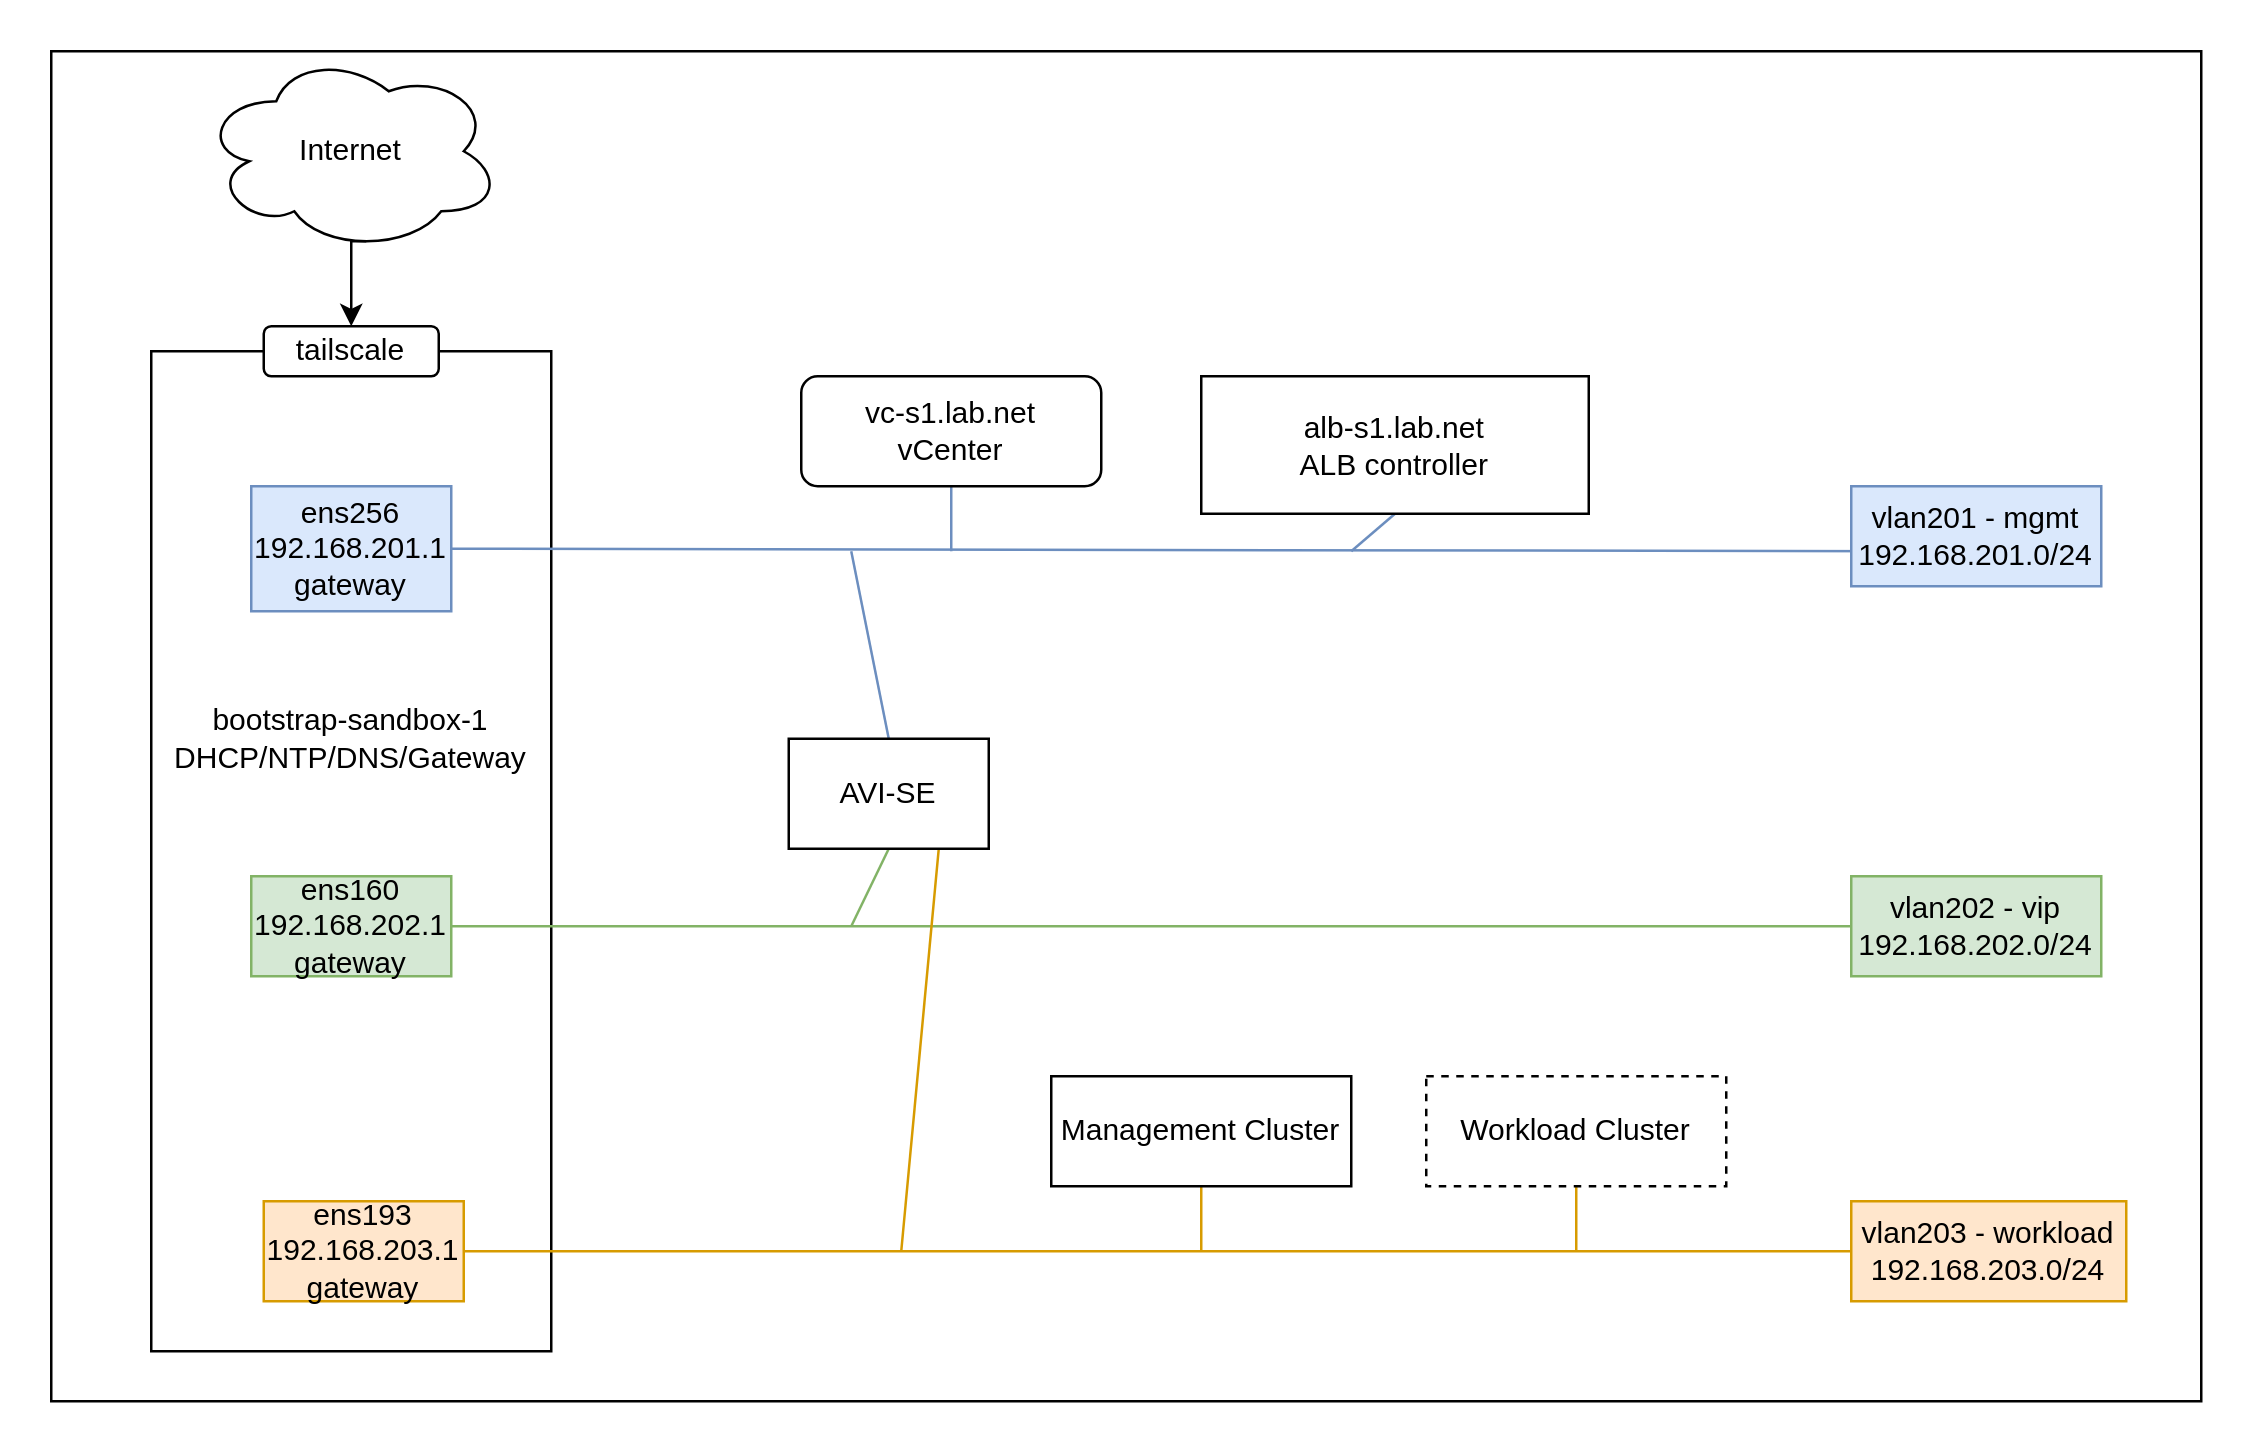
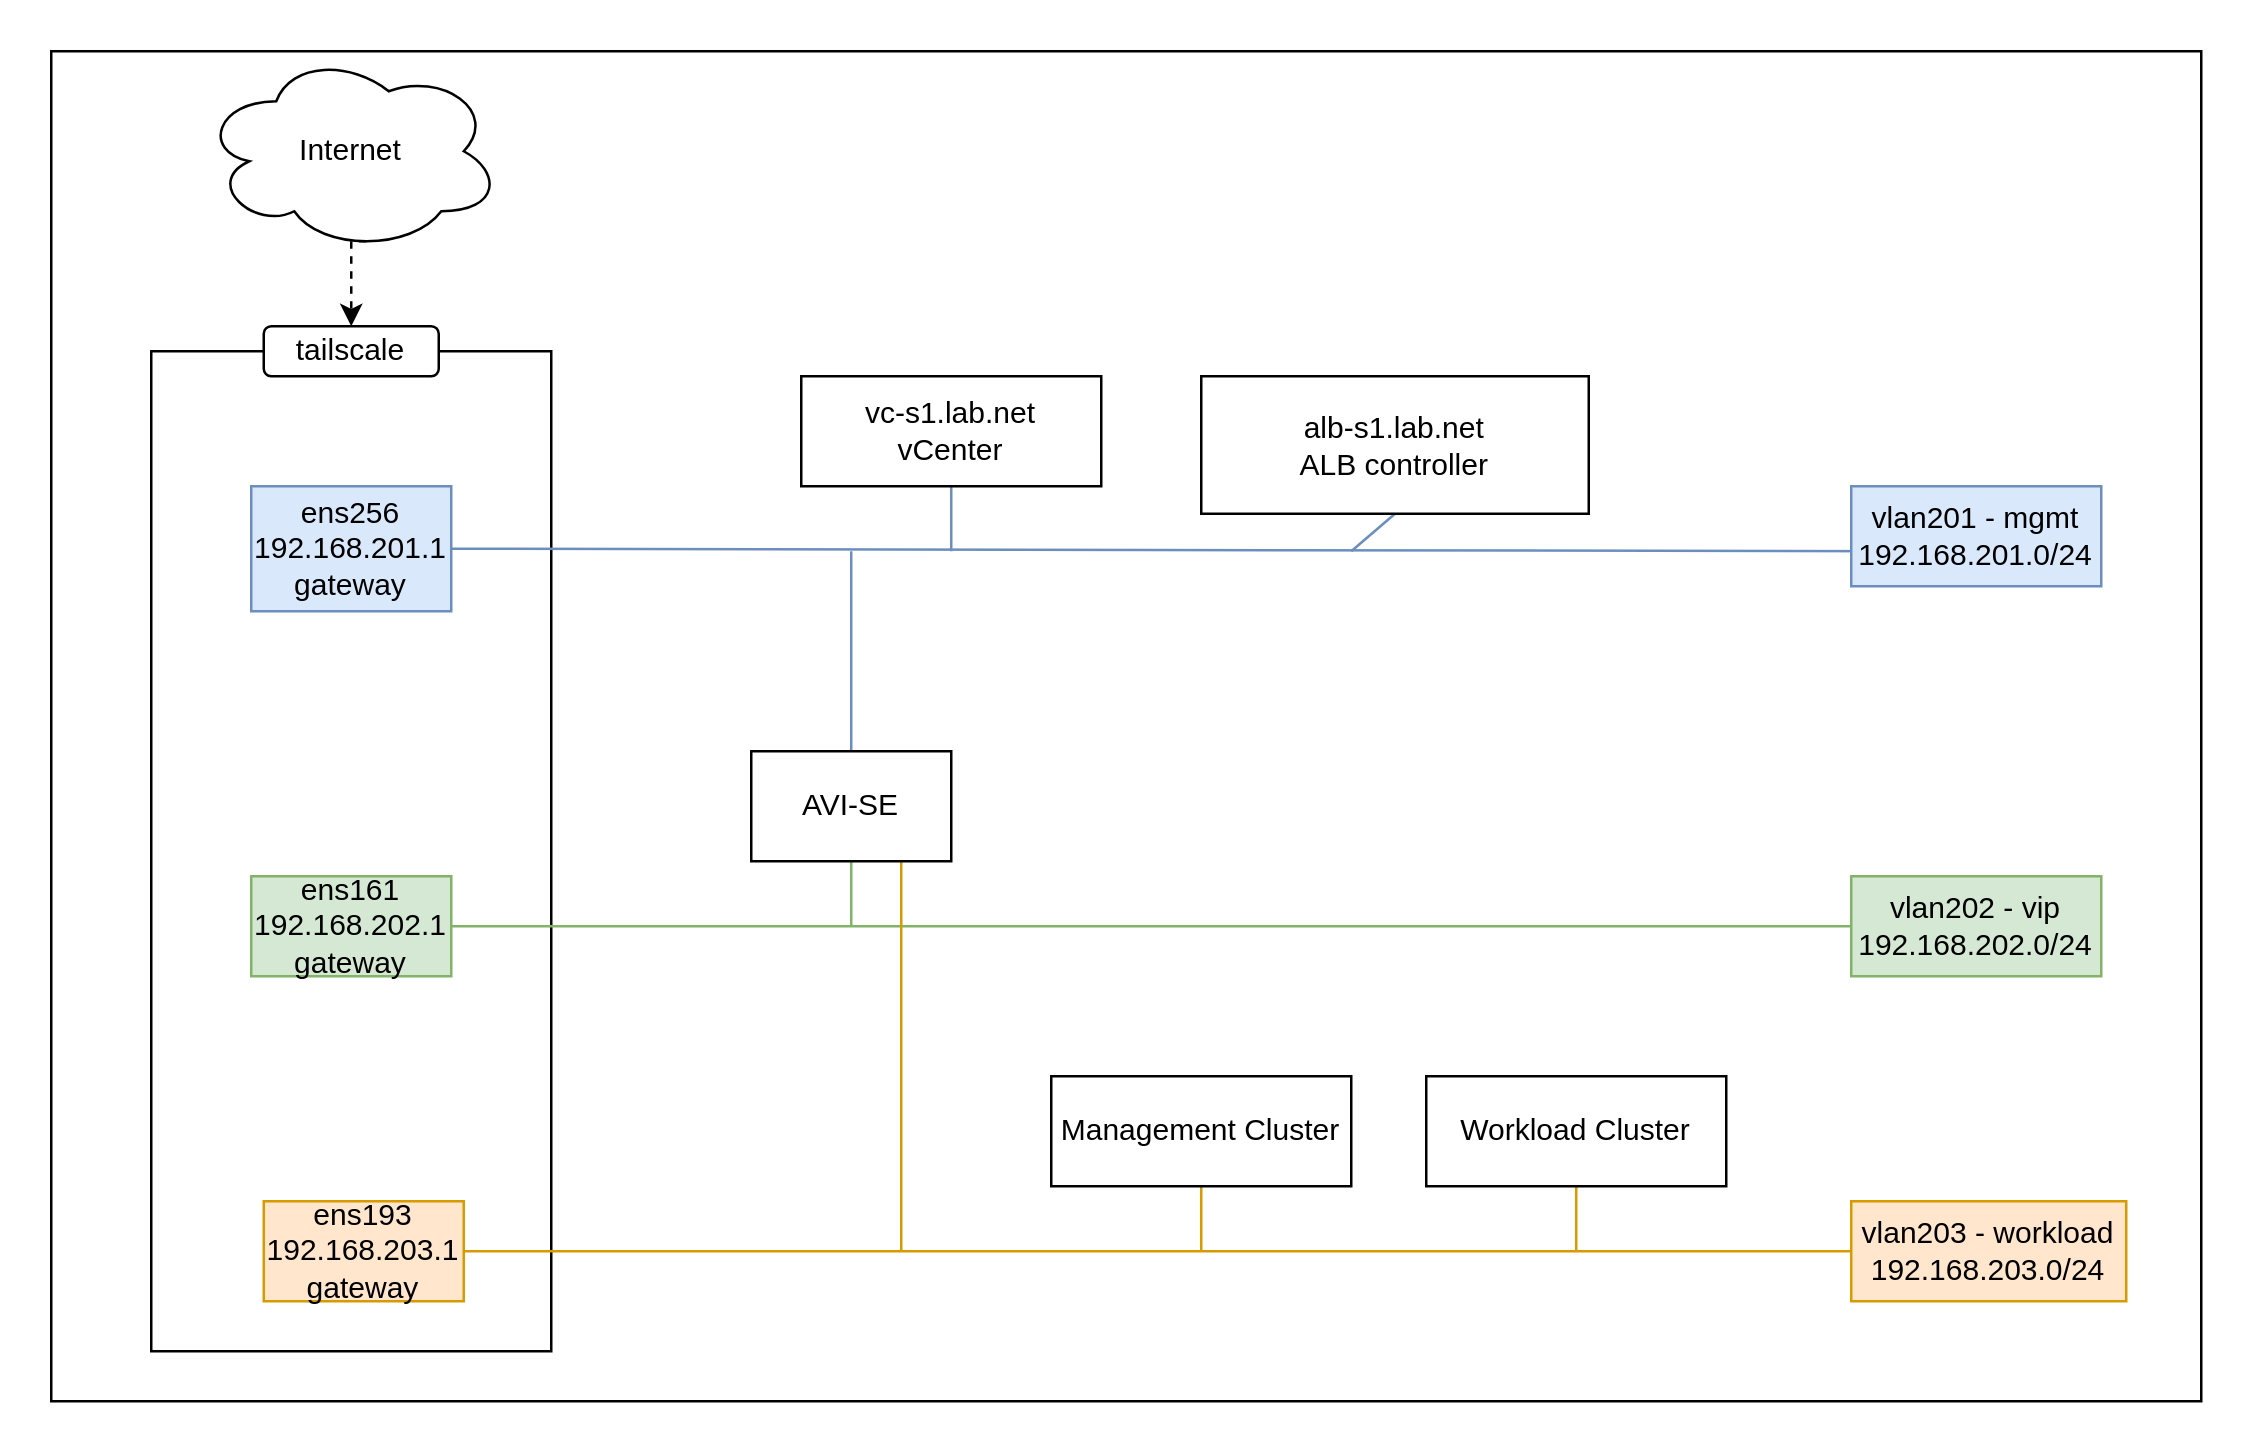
(351, 268) -> (351, 268)
(951, 431) -> (951, 431)
(351, 739) -> none
(889, 794) -> (851, 806)
(351, 926) -> (351, 926)
(1576, 1131) -> (1576, 1131)
